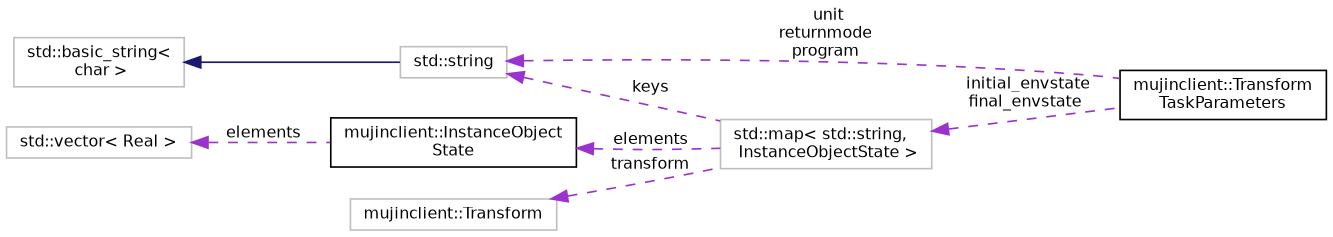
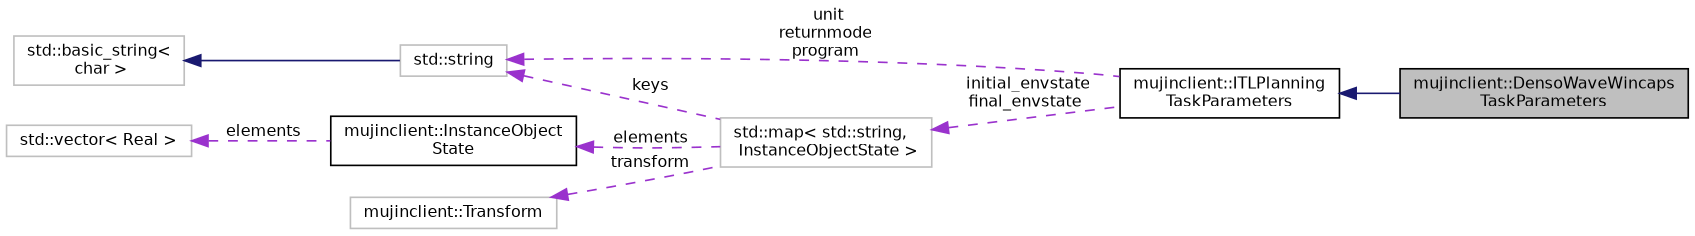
none -> (1544, 93)
(1223, 95) -> (1230, 93)
